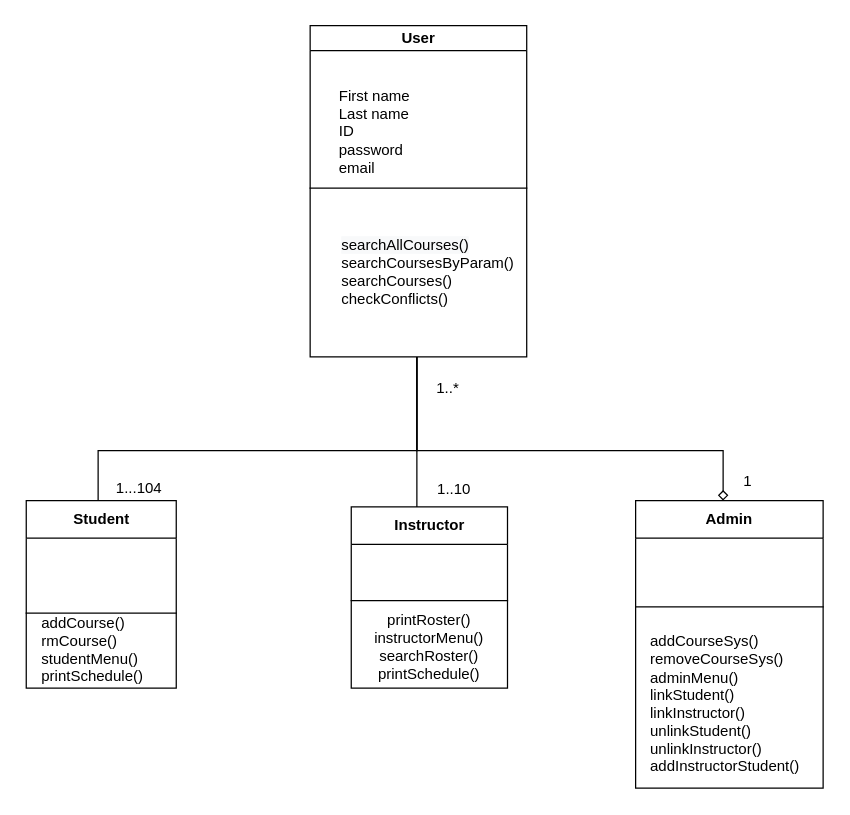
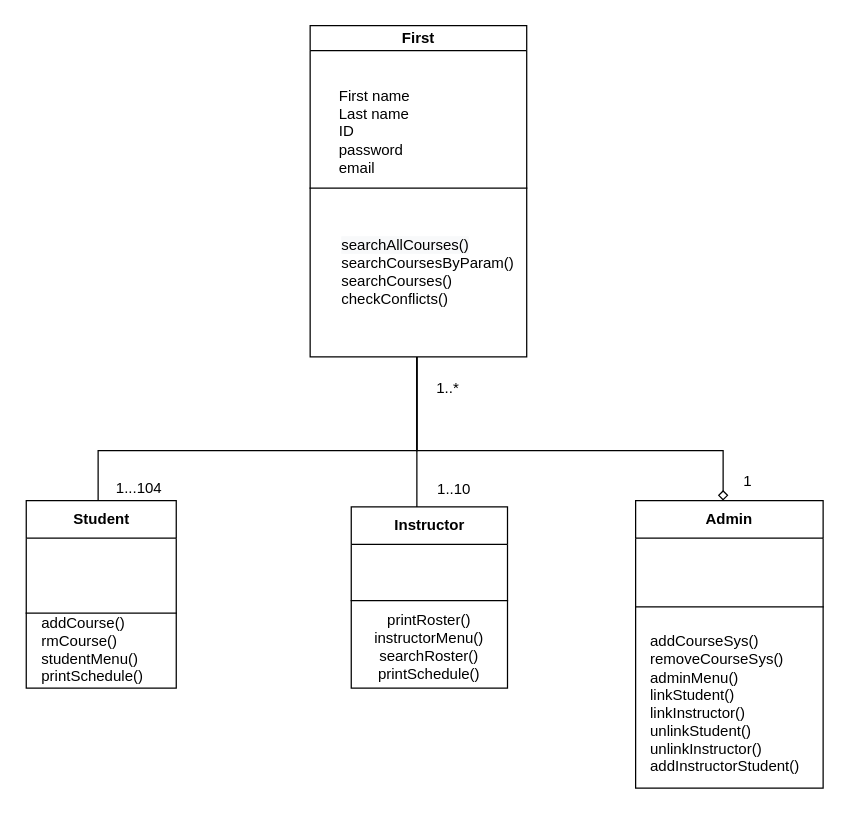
(419, 38) -> (419, 38)
